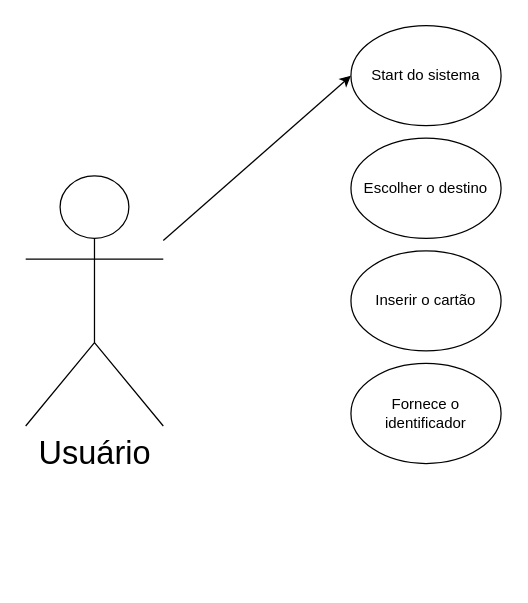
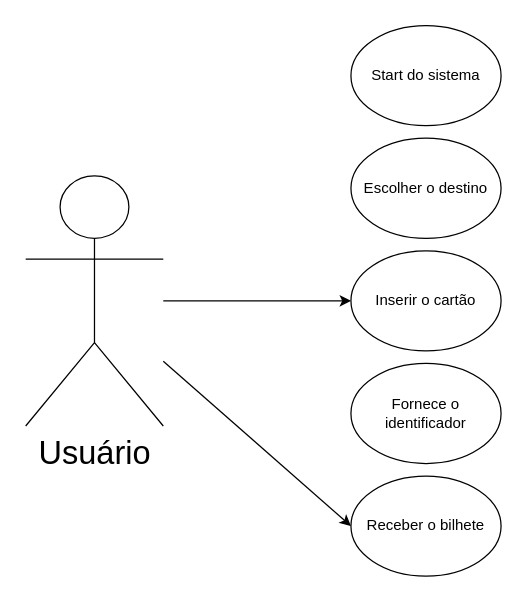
(254, 161) -> none
none -> (252, 301)
none -> (254, 440)
none -> (426, 526)
